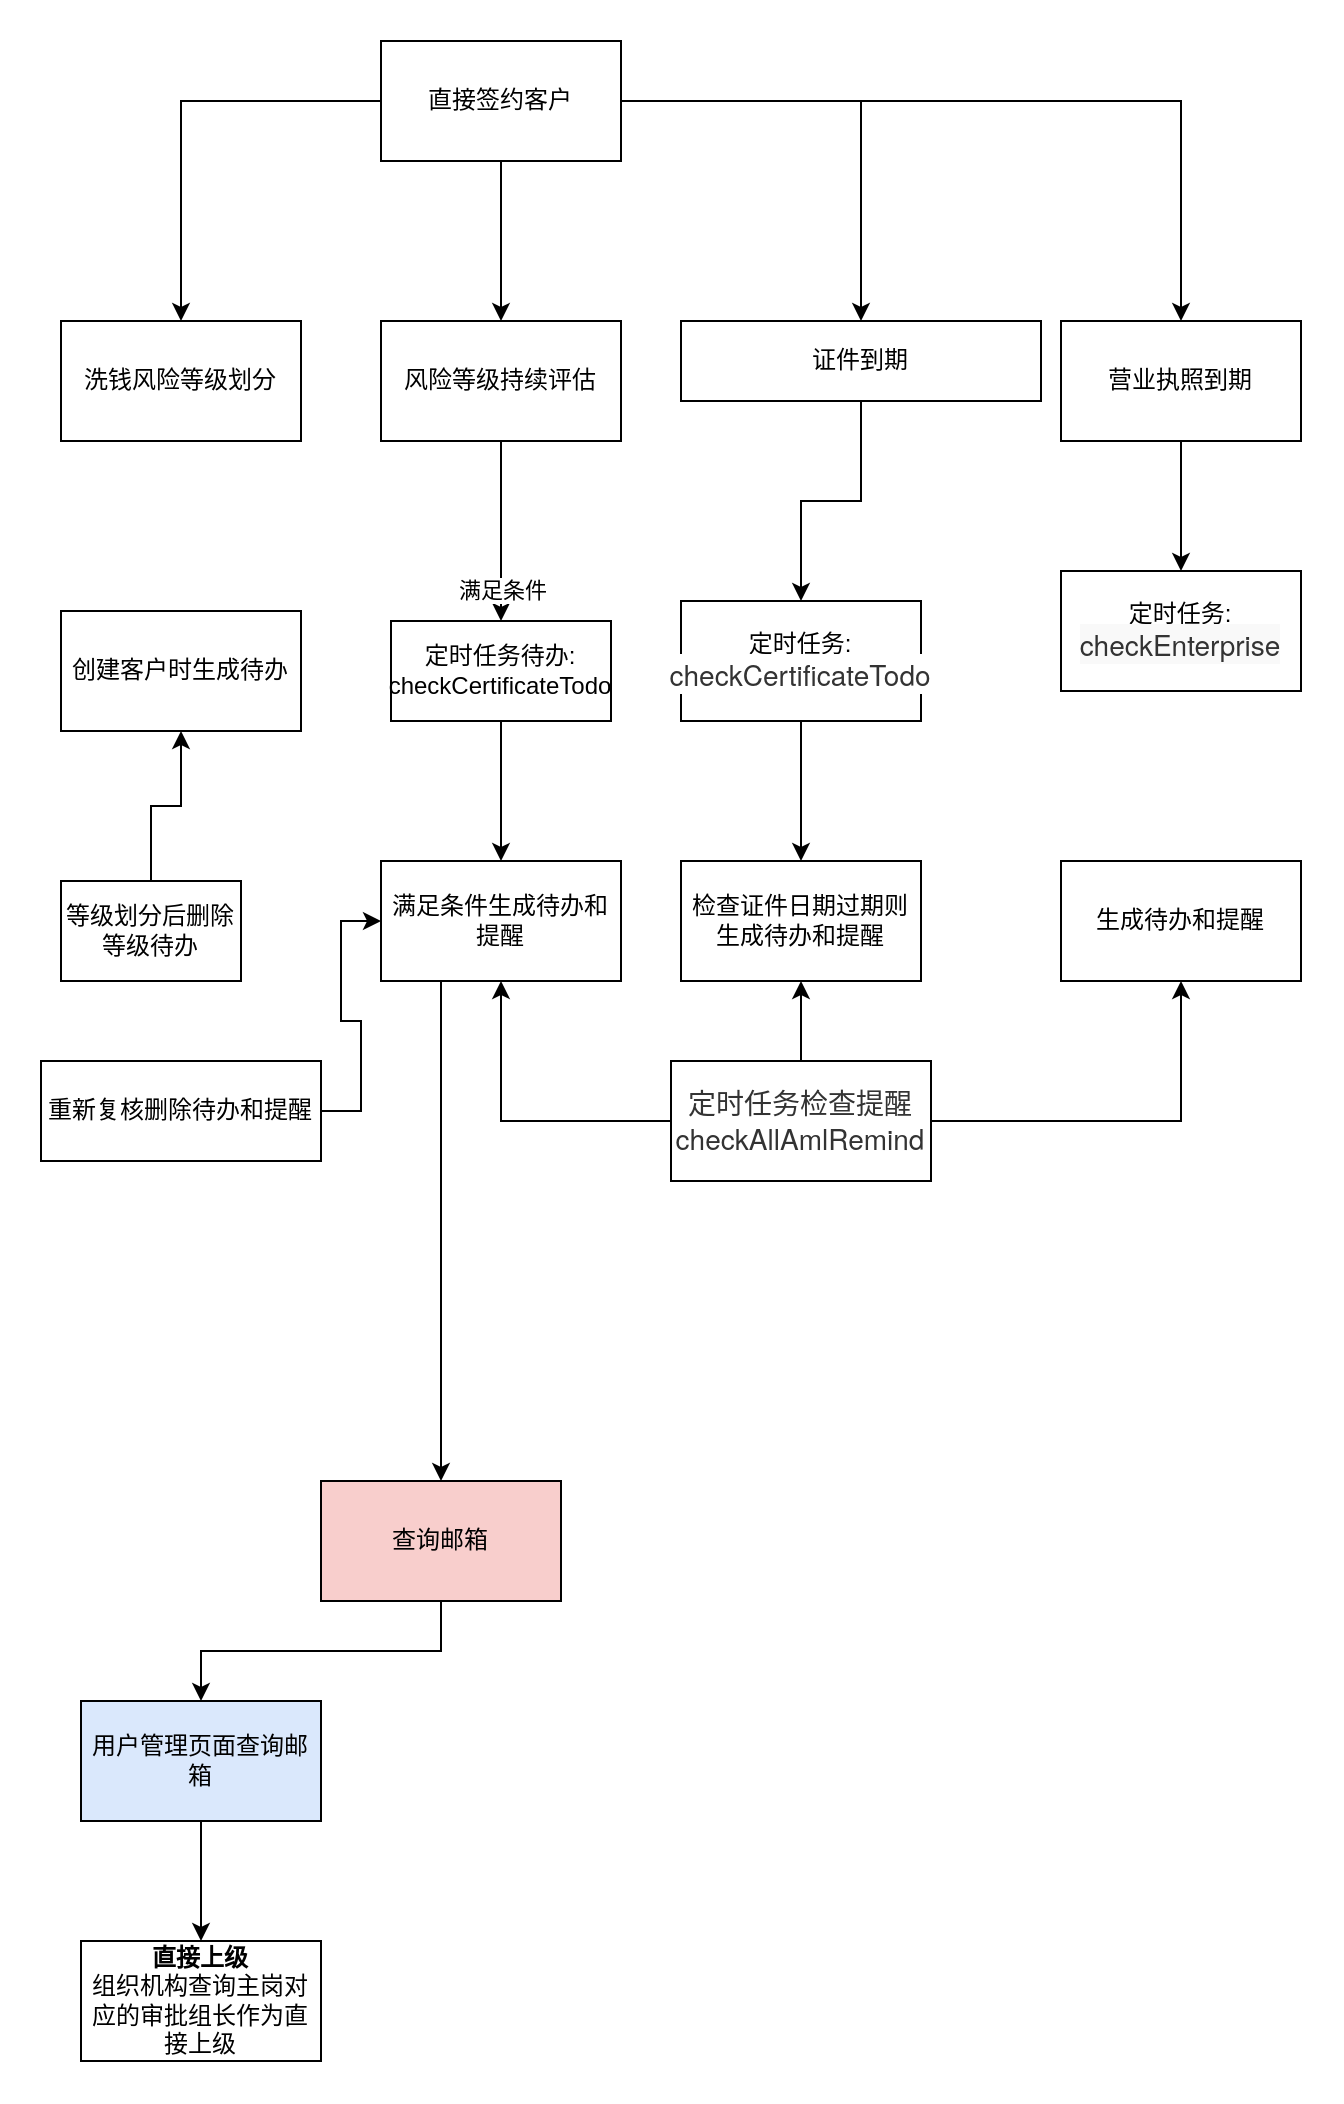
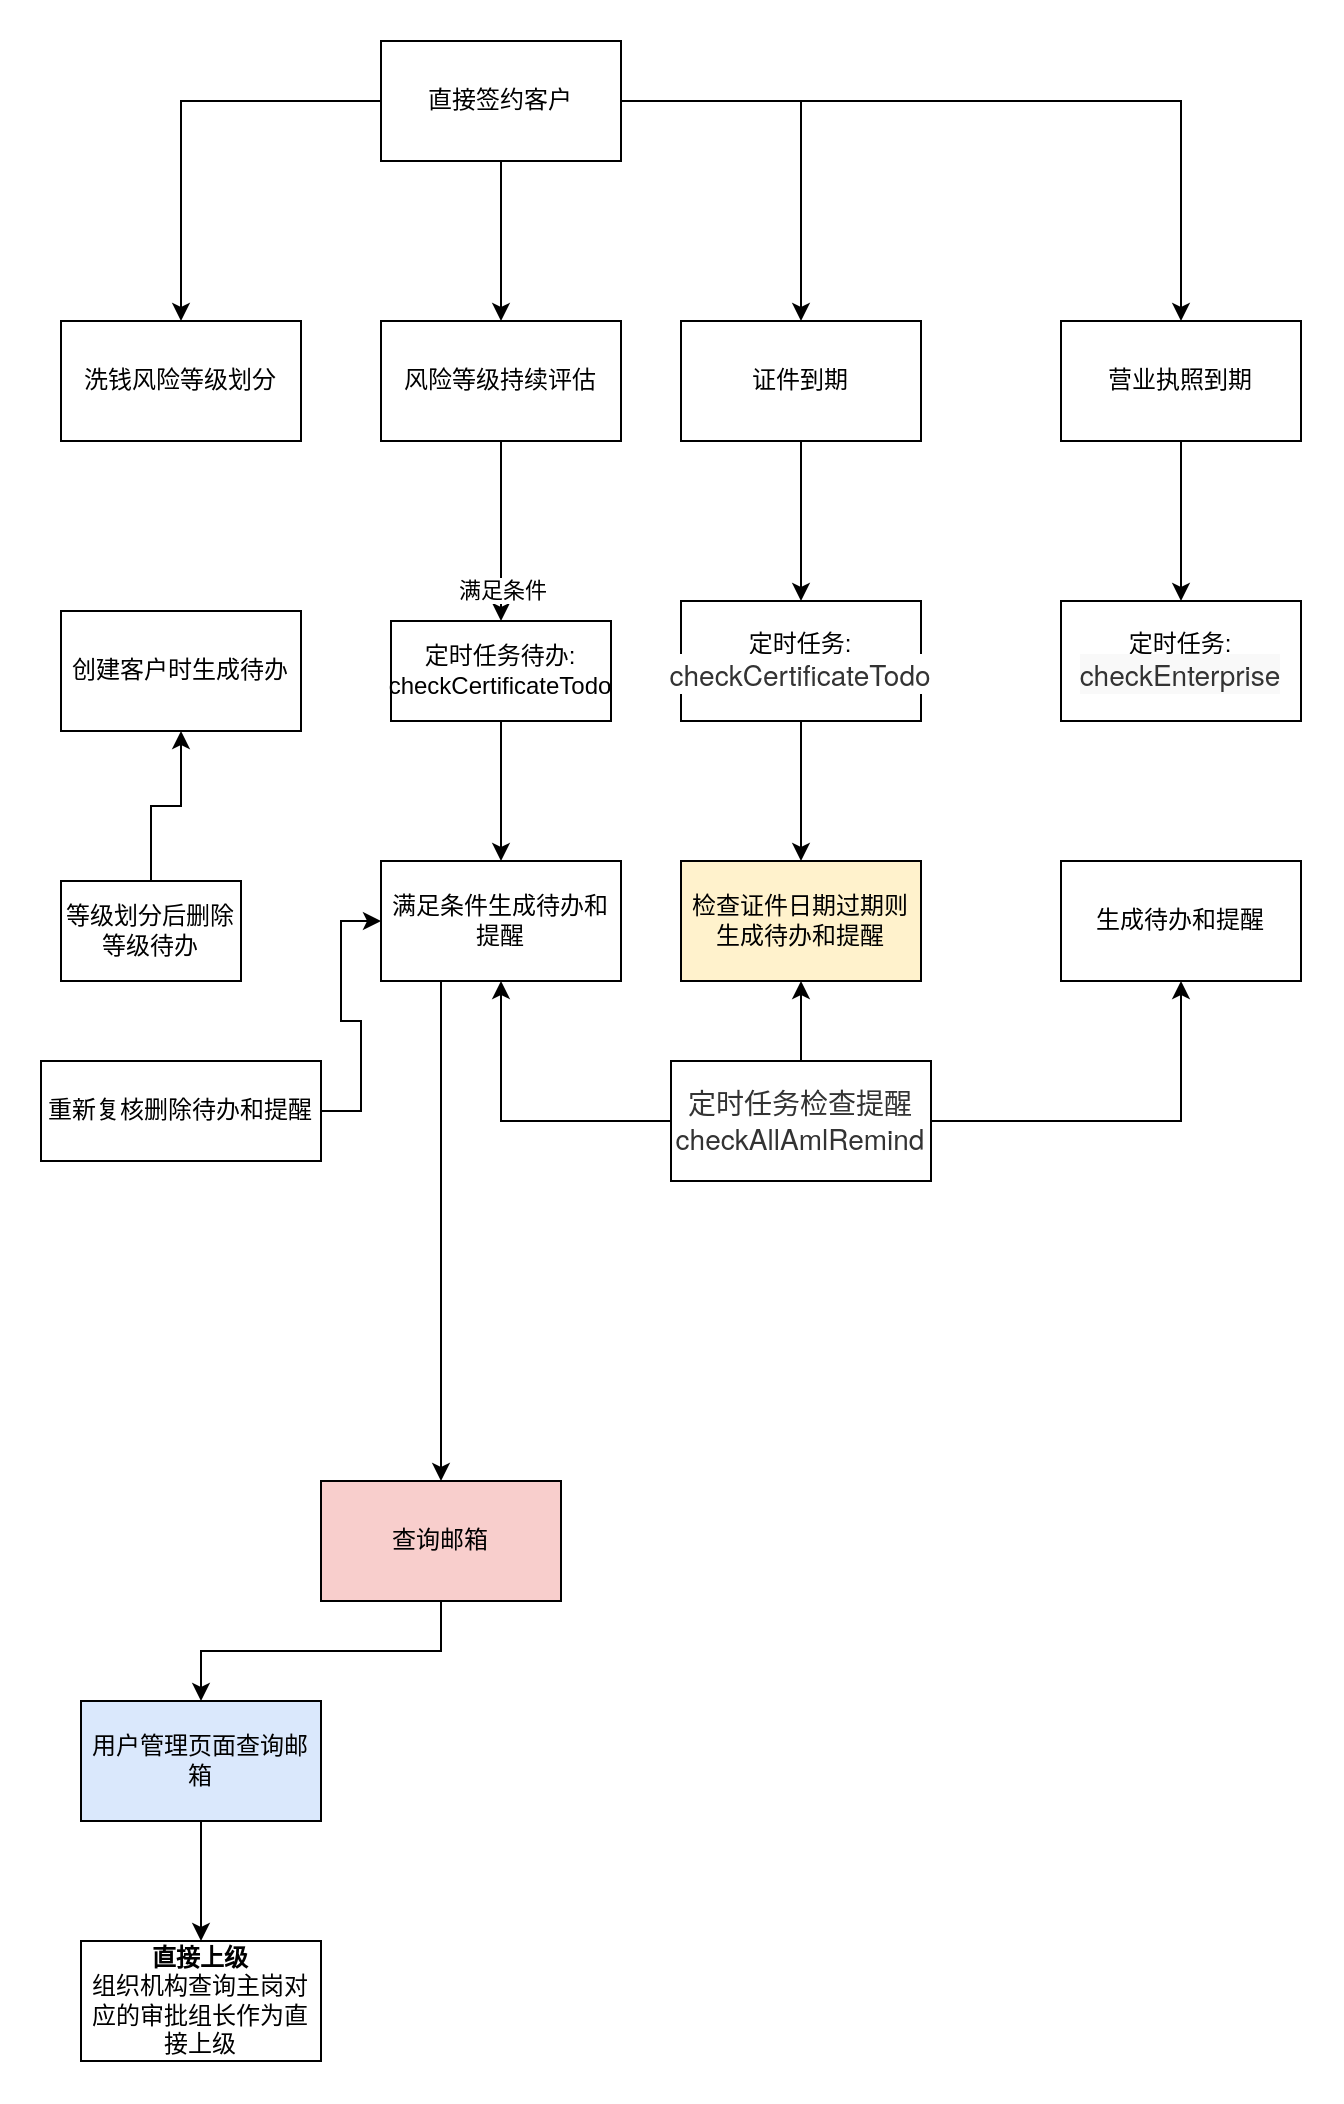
(861, 361) -> (801, 381)
(1181, 631) -> (1181, 661)
(801, 921) -> (801, 921)
